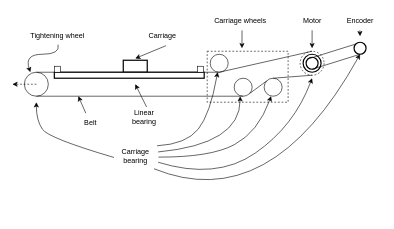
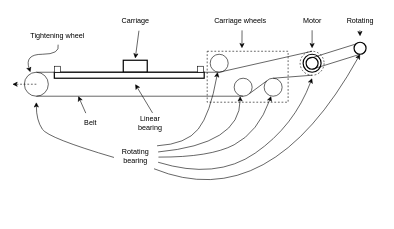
(361, 21) -> (361, 21)
(162, 36) -> (135, 21)
(144, 117) -> (150, 123)
(136, 156) -> (136, 156)
